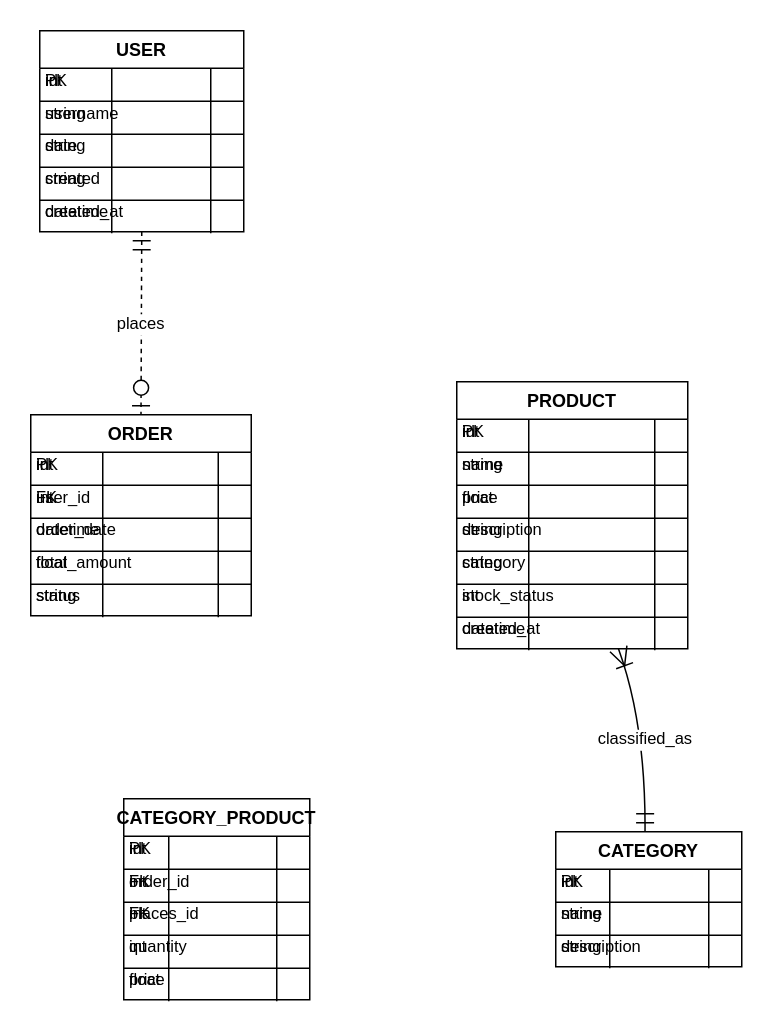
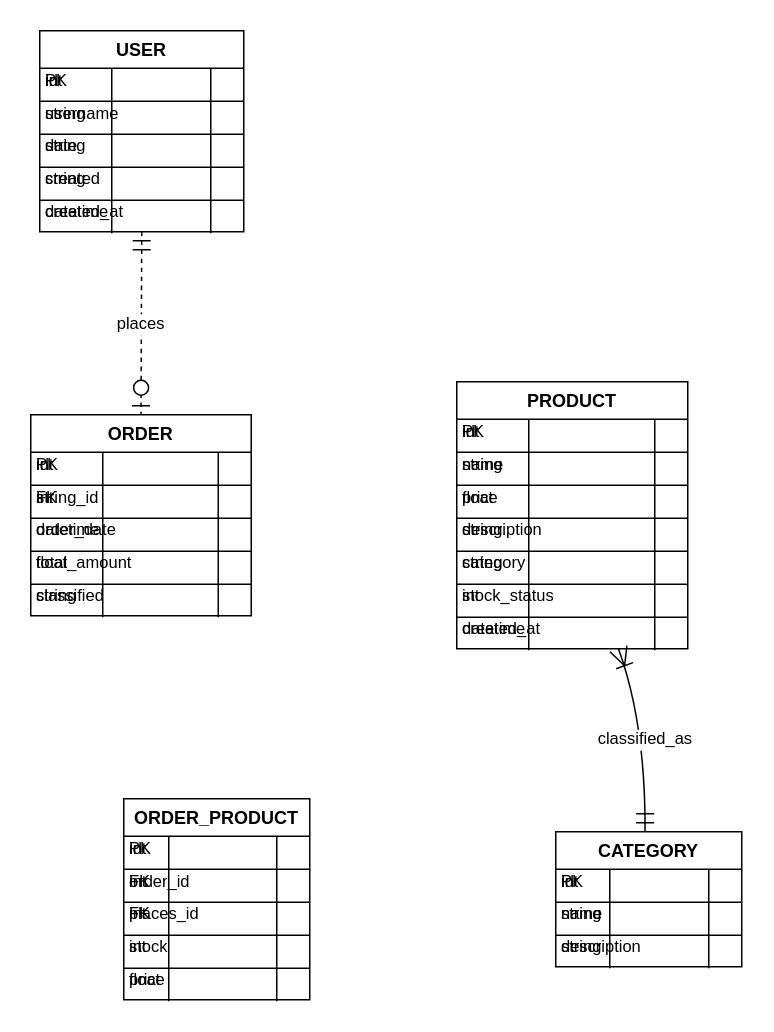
(66, 498) -> (73, 498)
(64, 595) -> (76, 595)
(216, 818) -> (216, 818)
(164, 946) -> (152, 946)
